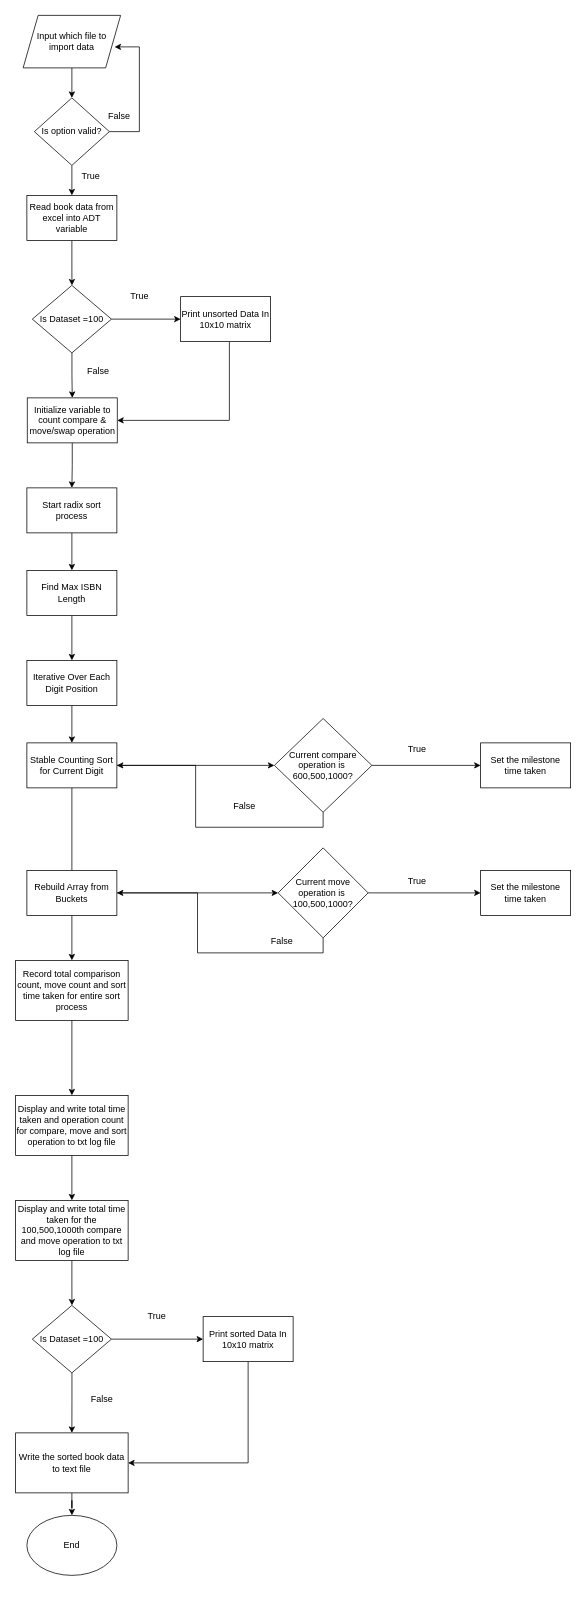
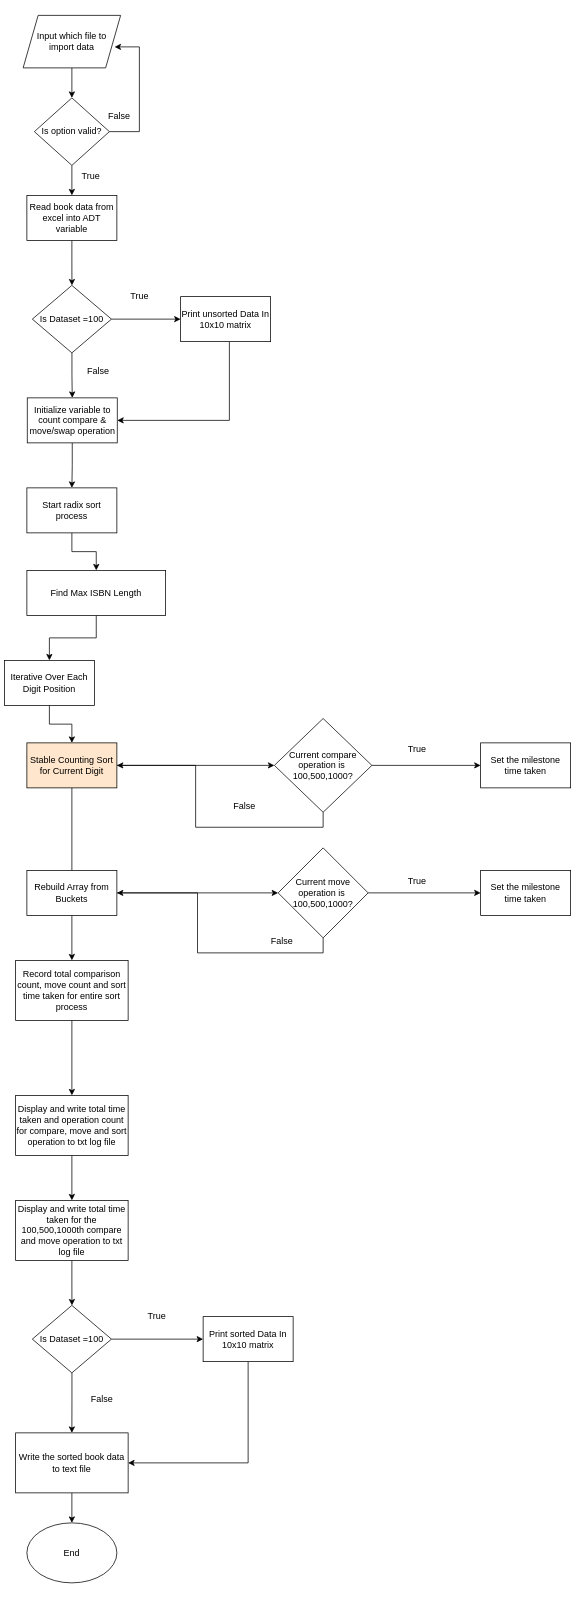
(72, 593) -> (96, 593)
(72, 683) -> (49, 683)
(72, 765) -> (72, 765)
(323, 765) -> (323, 765)
(72, 1545) -> (72, 1553)
